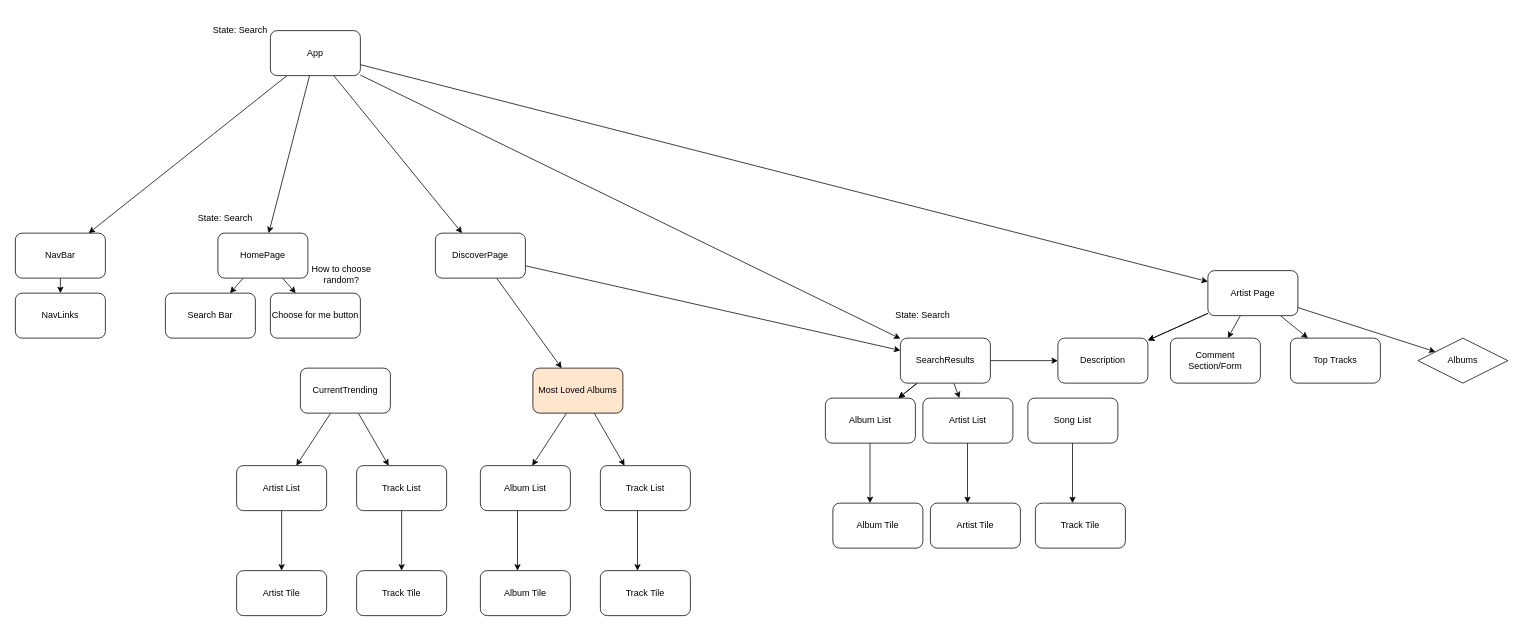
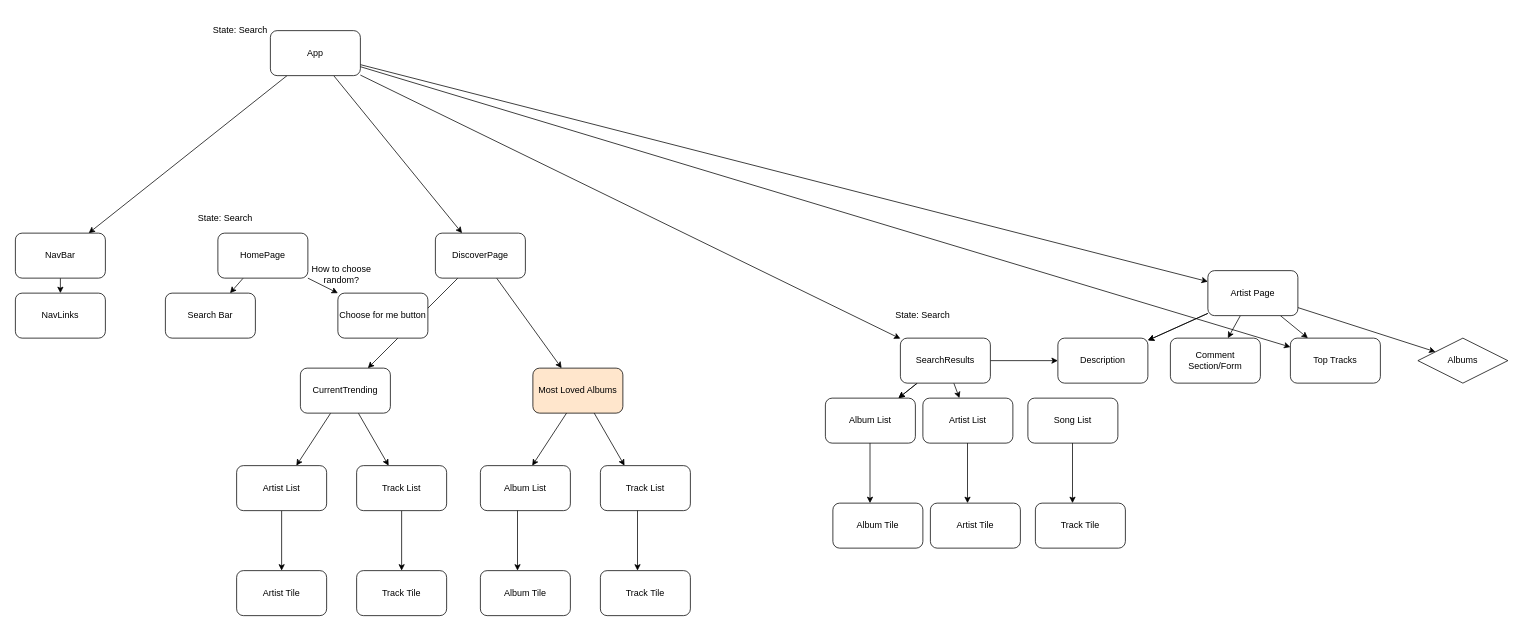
(290, 151) -> (823, 206)
(710, 307) -> (437, 298)
(315, 315) -> (383, 315)
